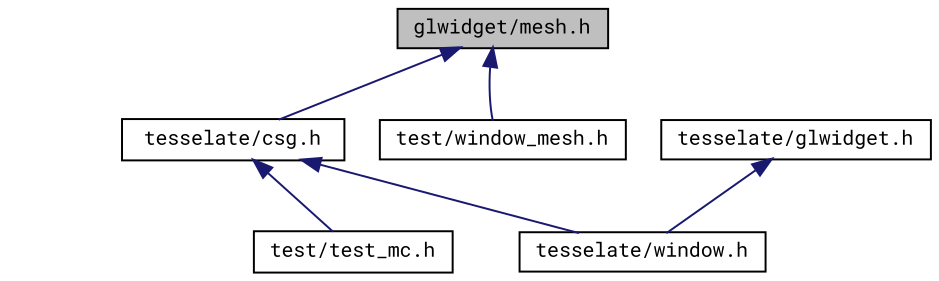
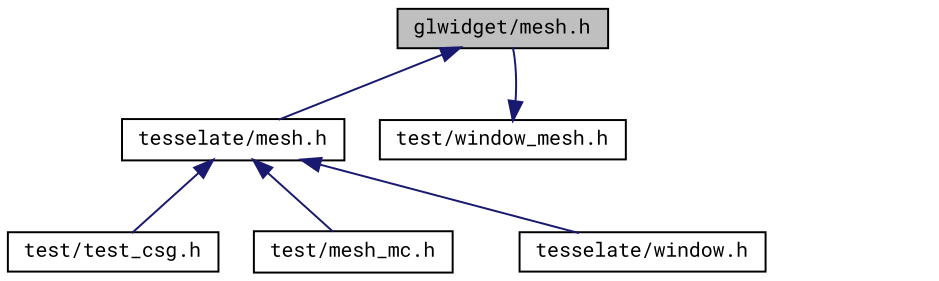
(490, 94) -> (516, 74)
(233, 140) -> (233, 140)
(796, 140) -> none
none -> (113, 252)
(353, 252) -> (353, 252)
